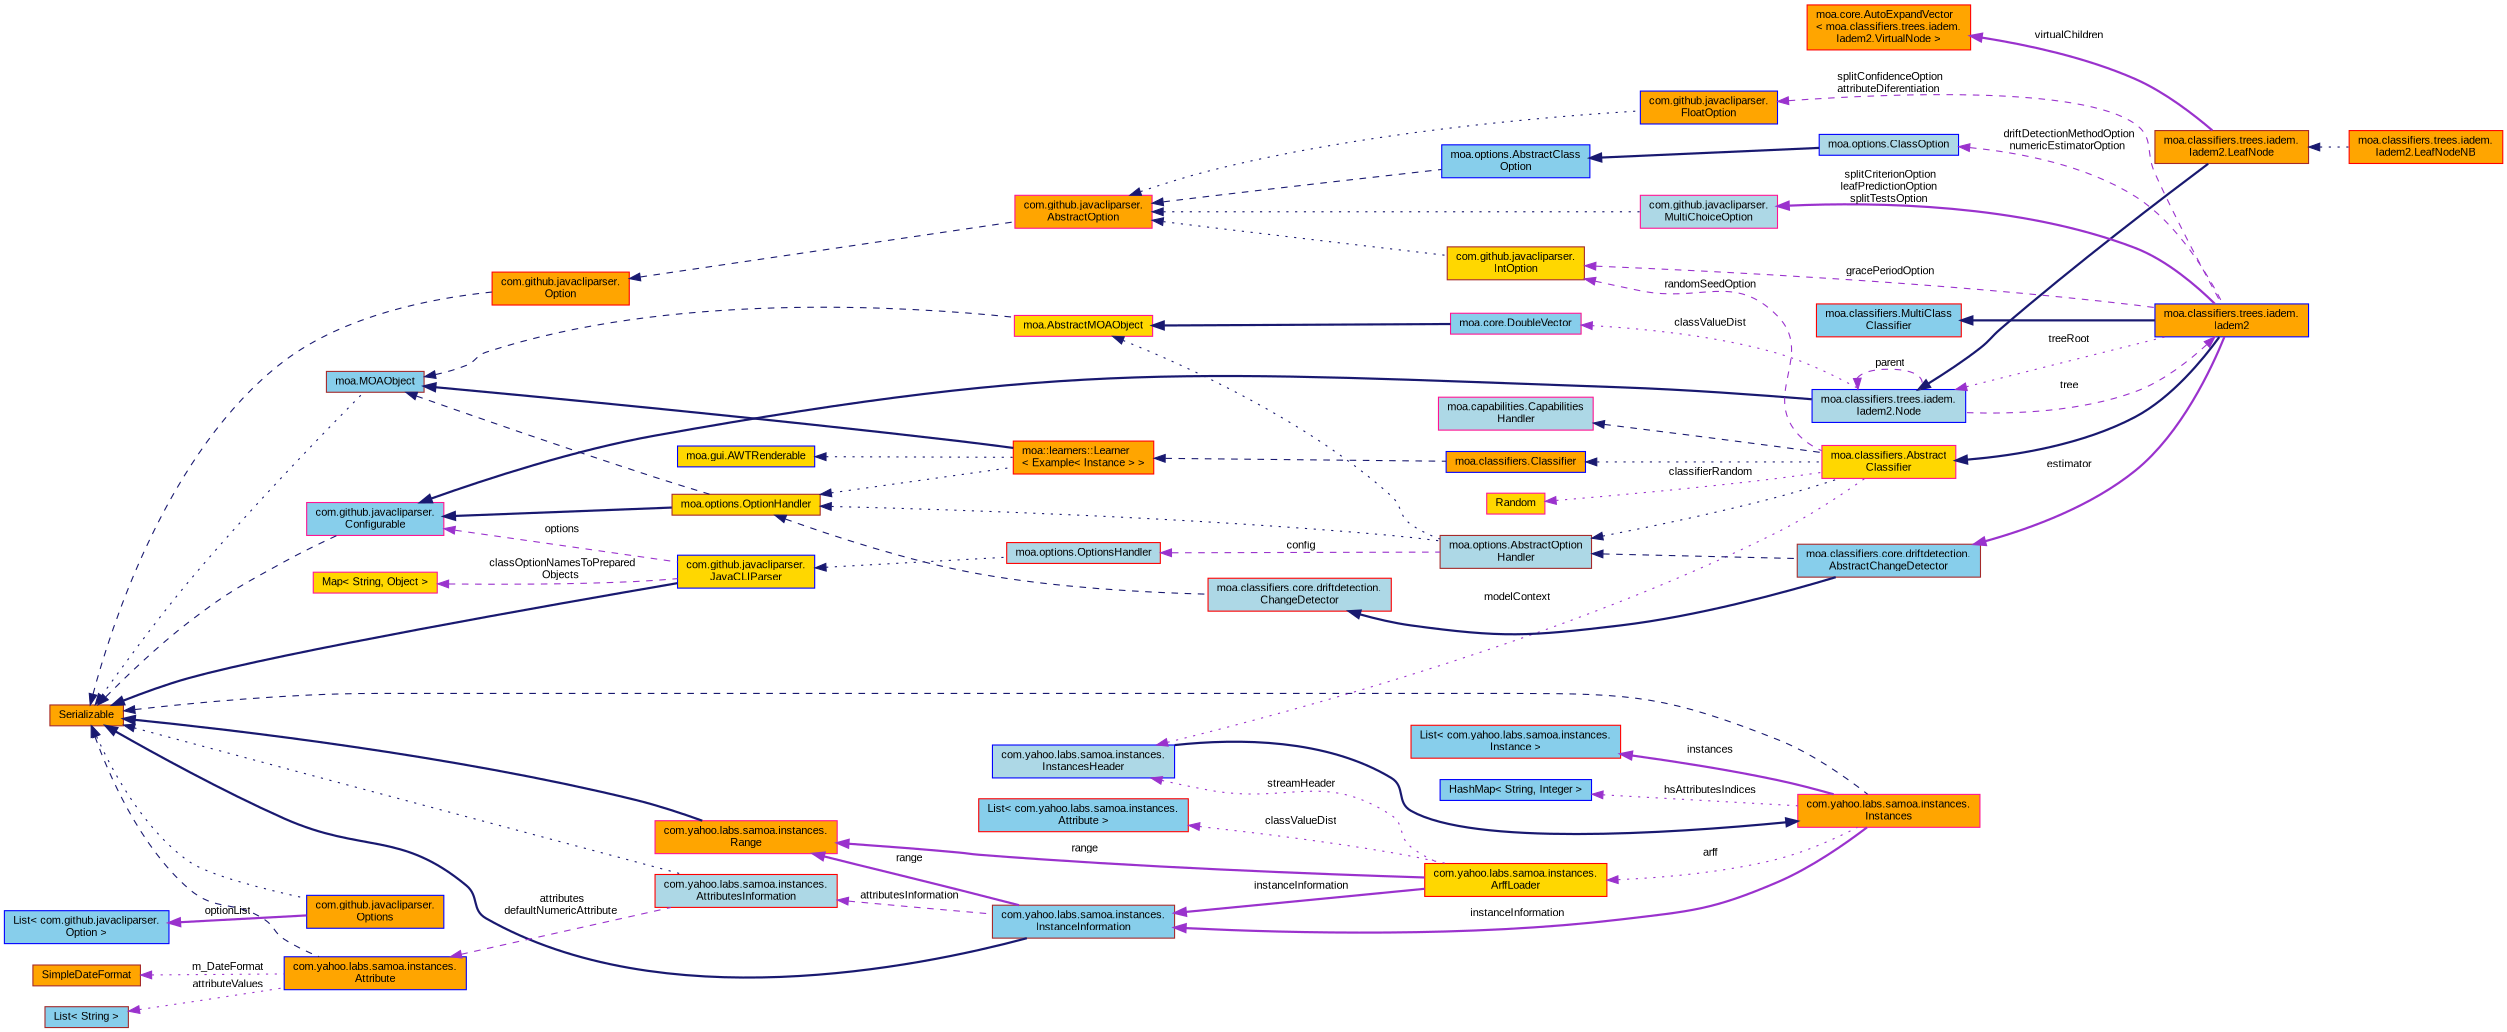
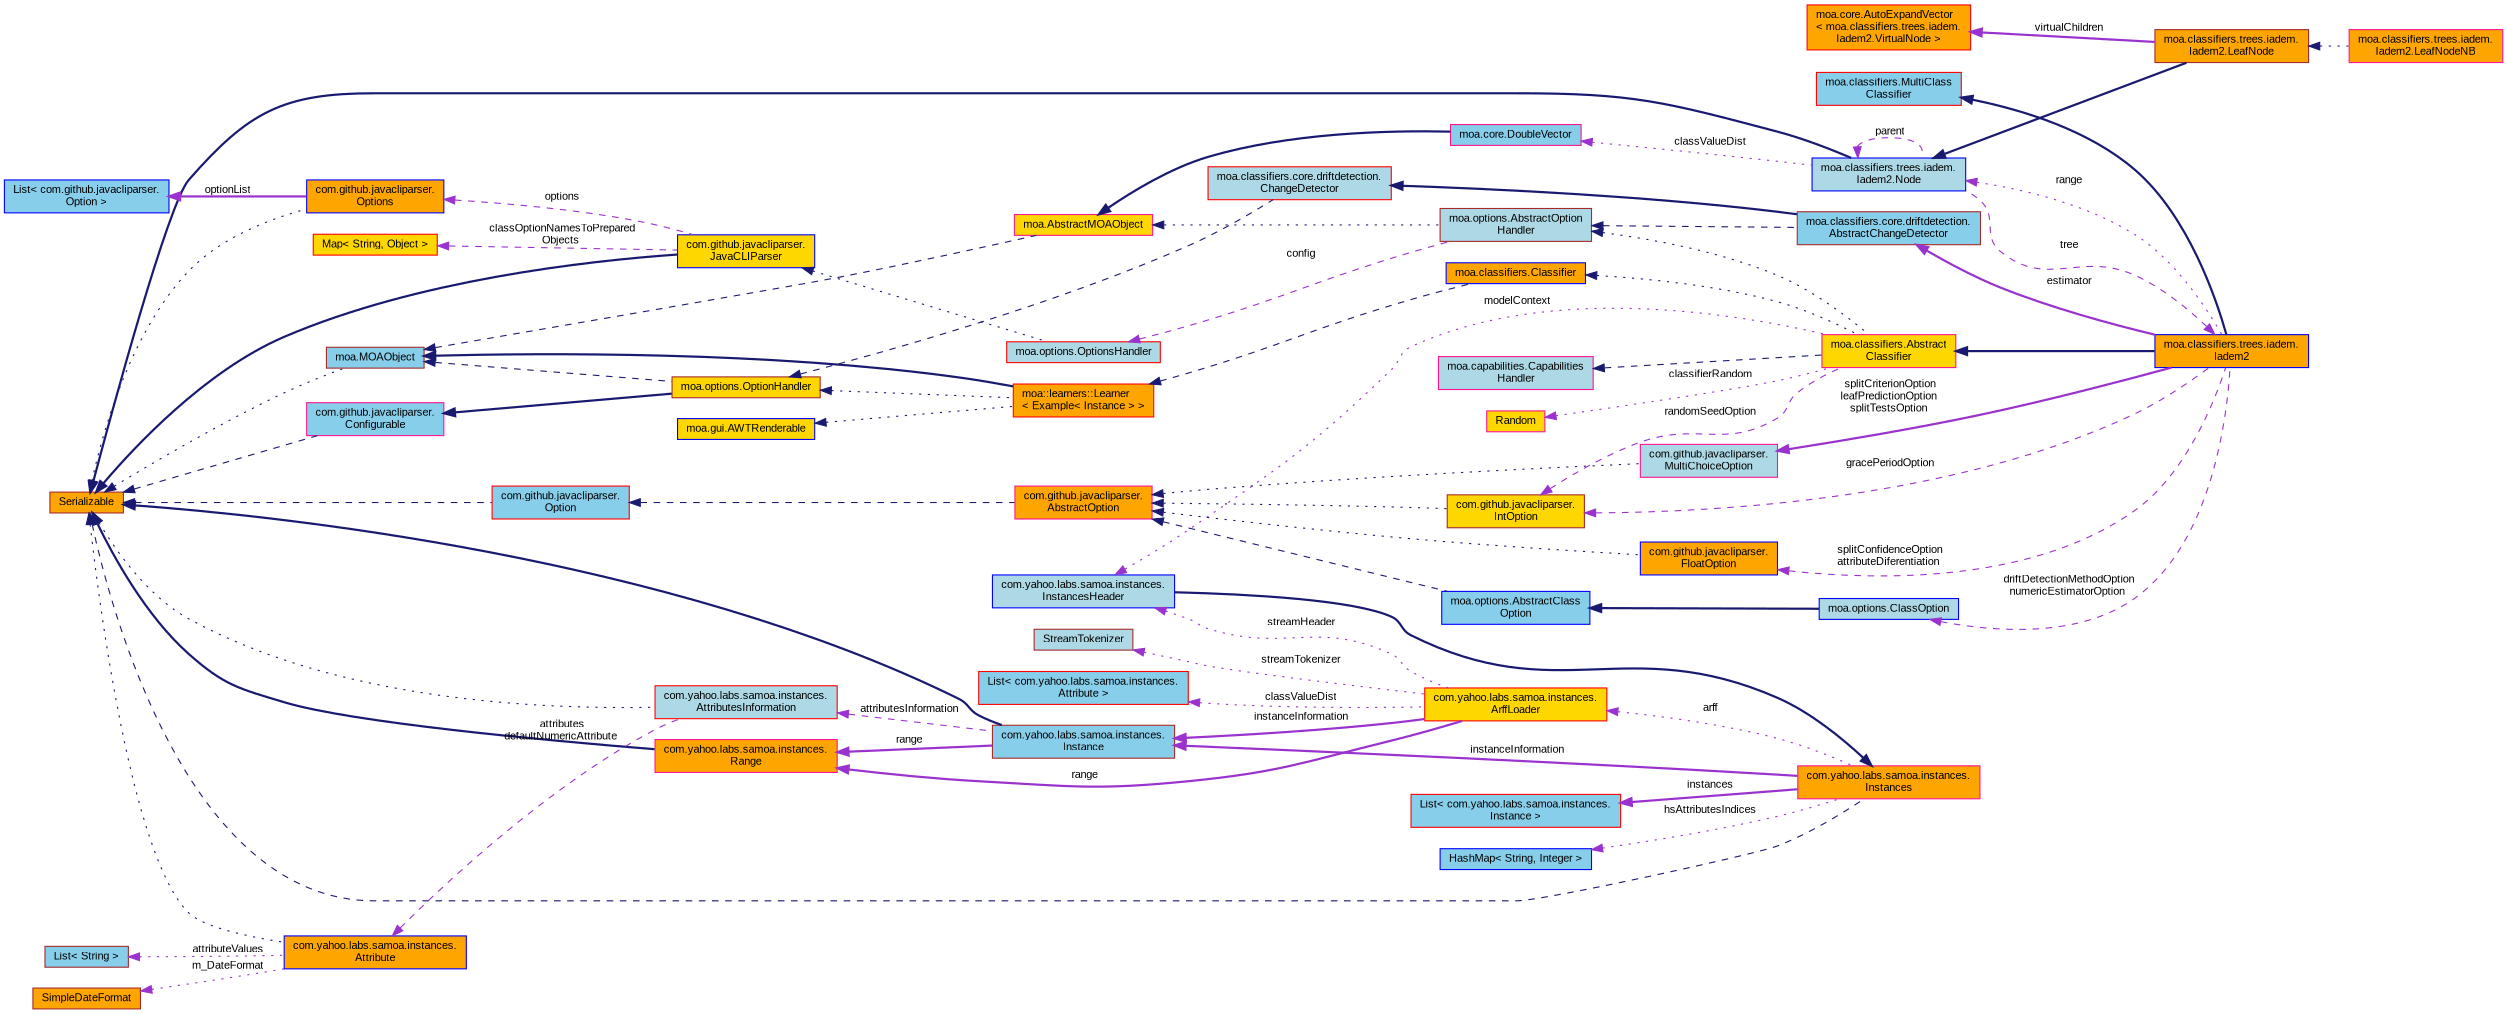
(2426, 147) -> (2426, 46)
(561, 289) -> (561, 503)
(2068, 340) -> (2068, 180)
(1115, 379) -> (852, 93)
(1136, 518) -> none
(566, 546) -> (575, 211)
(375, 583) -> (375, 245)
none -> (1084, 640)
(178, 878) -> (132, 773)
(1084, 922) -> (1084, 742)
